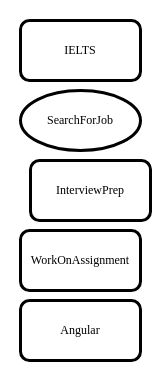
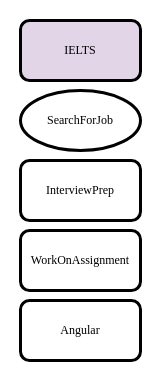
(81, 51) -> (81, 51)
(91, 191) -> (81, 191)
